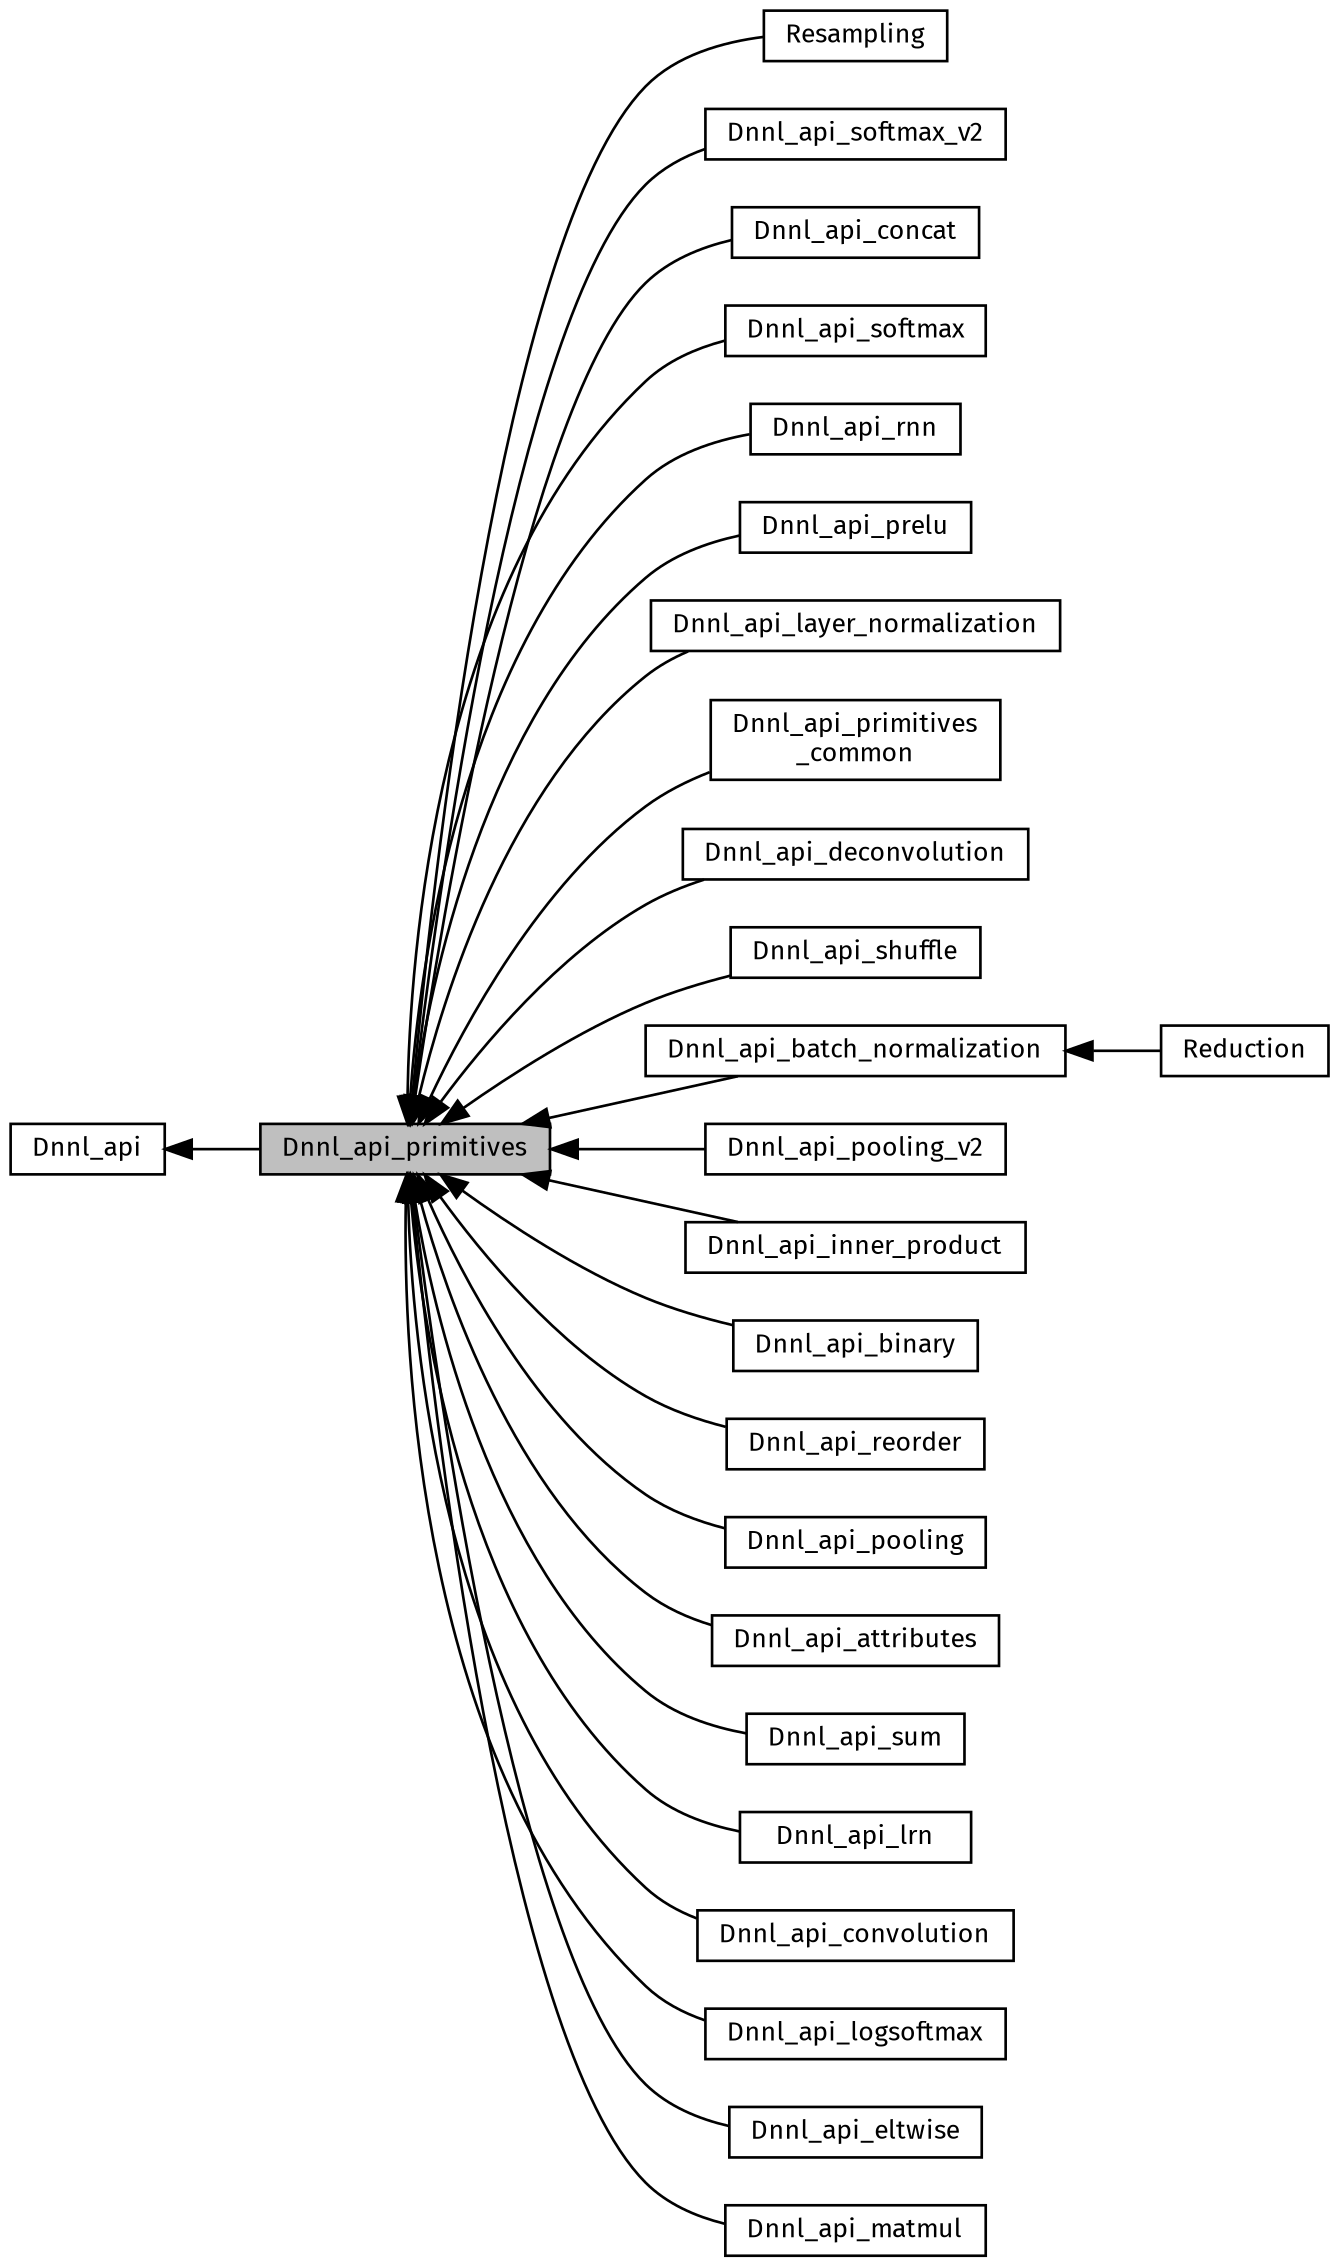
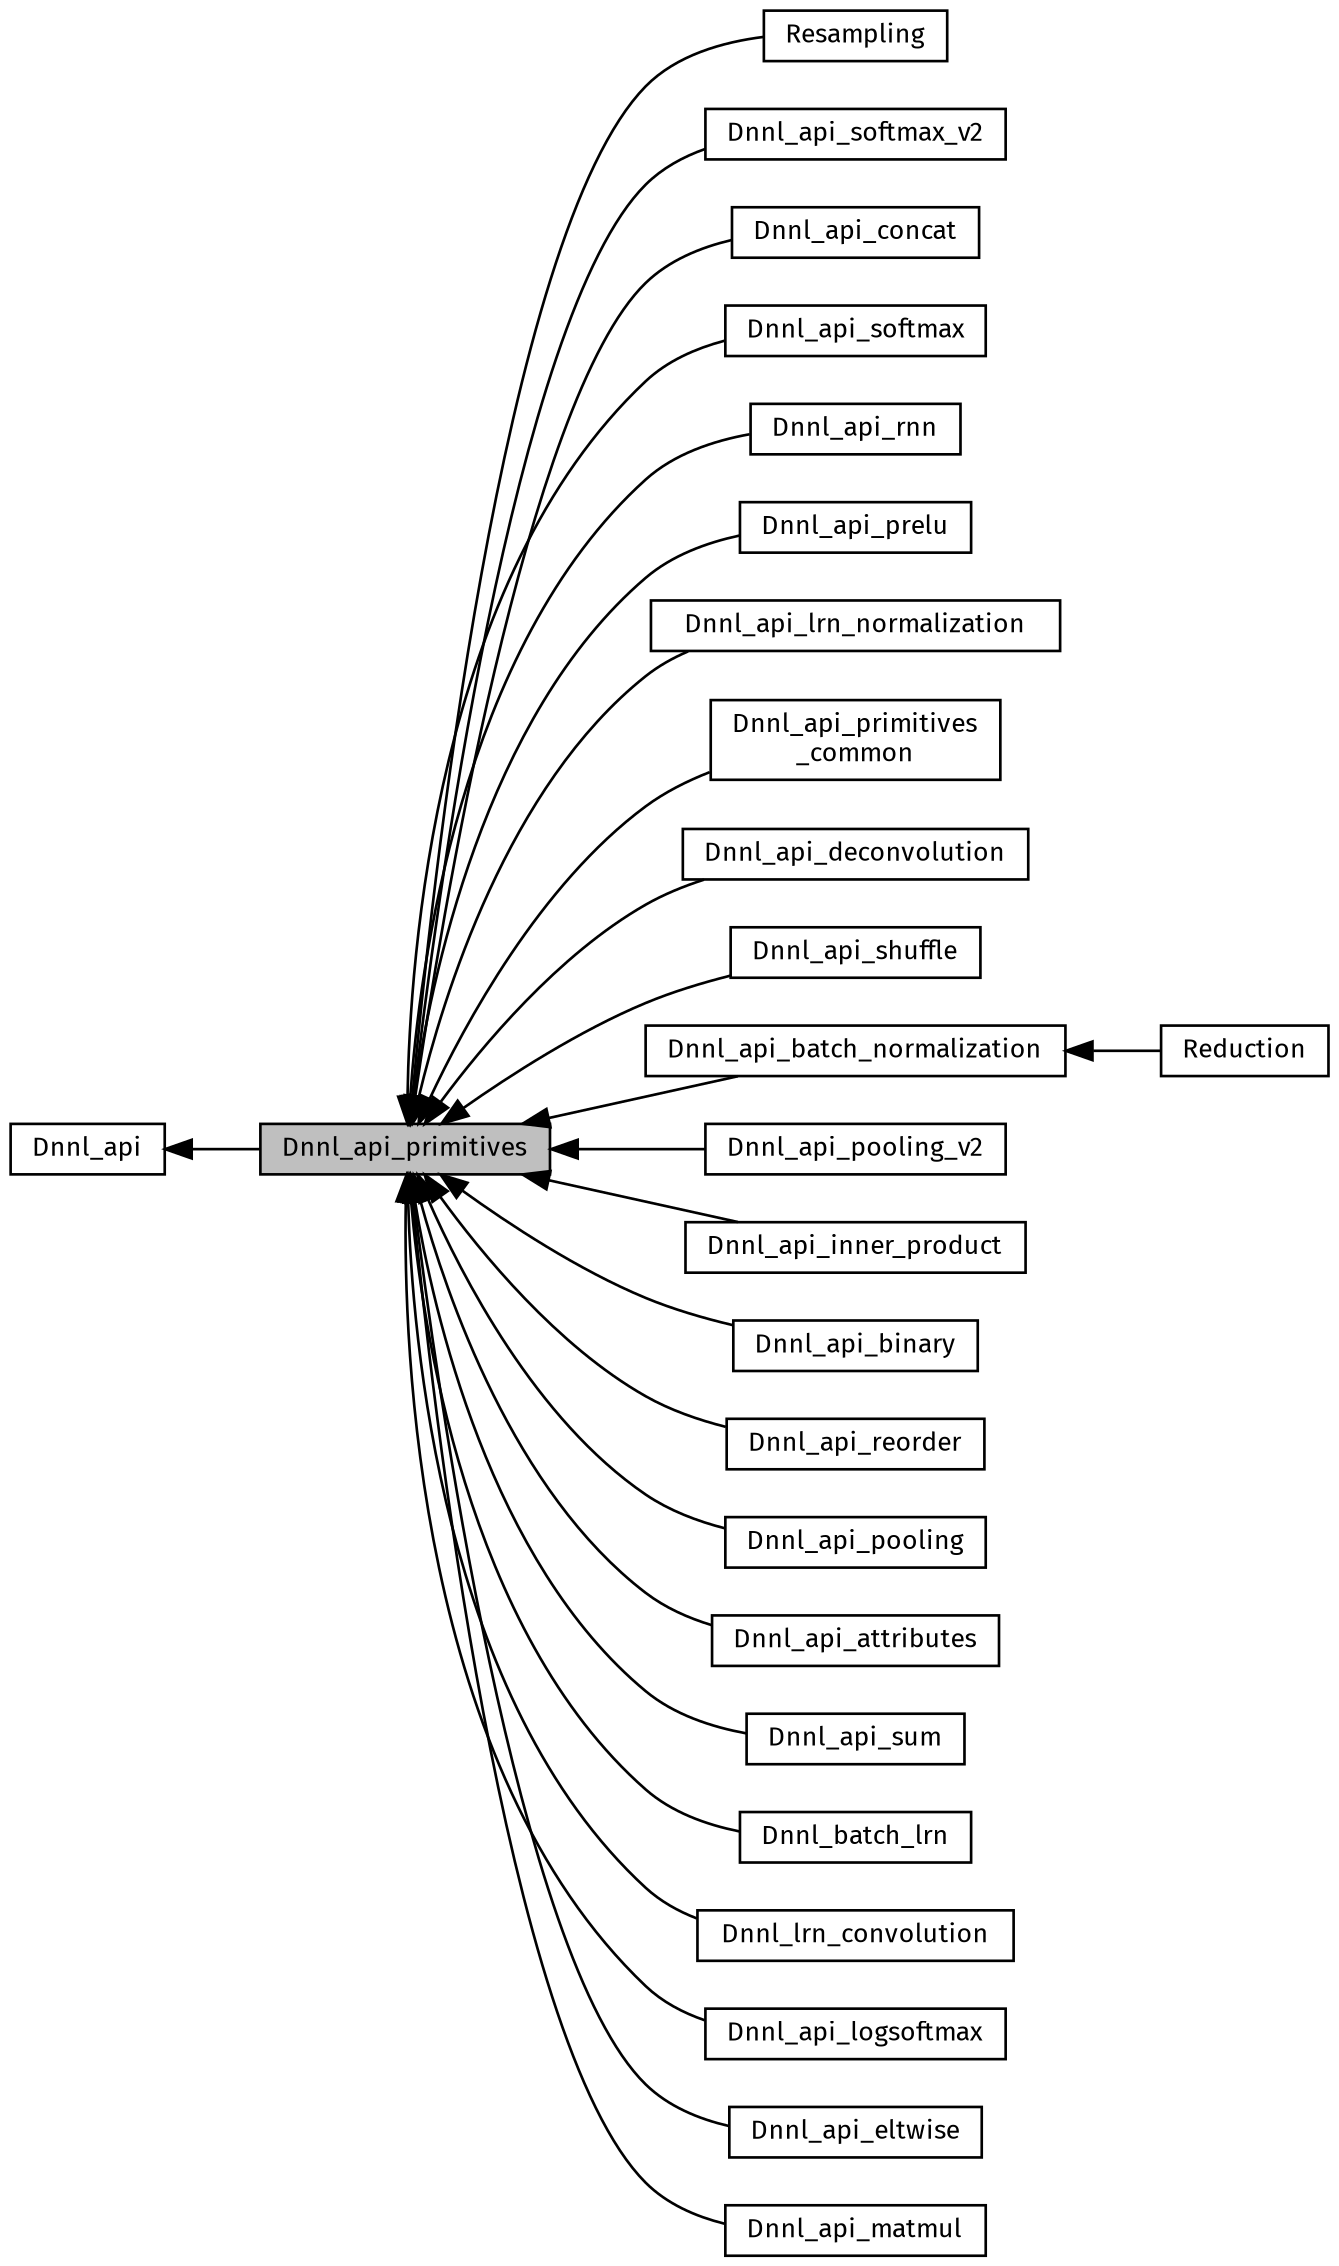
(856, 626) -> (856, 626)
(856, 1837) -> (856, 1837)
(856, 1936) -> (856, 1936)
